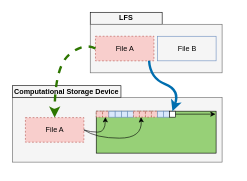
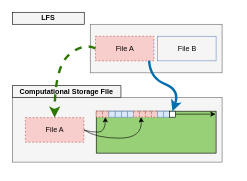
(126, 18) -> (48, 18)
(67, 92) -> (67, 92)
